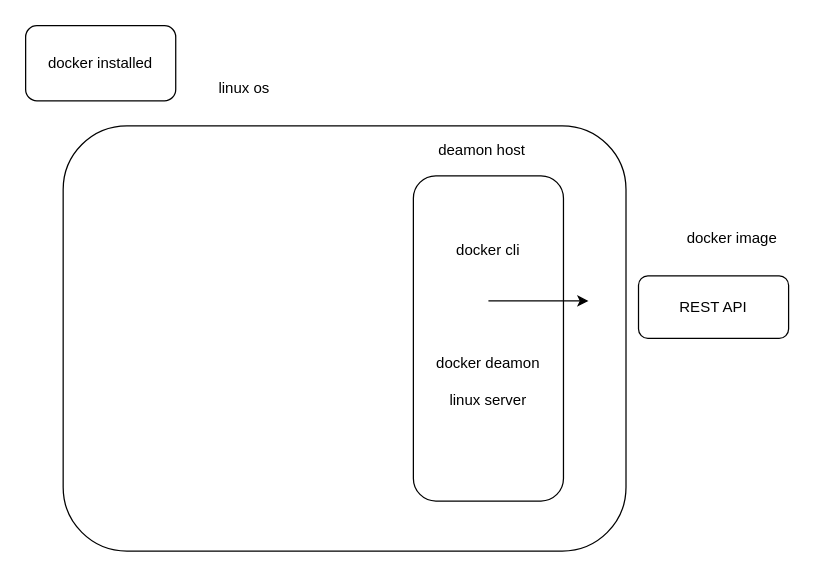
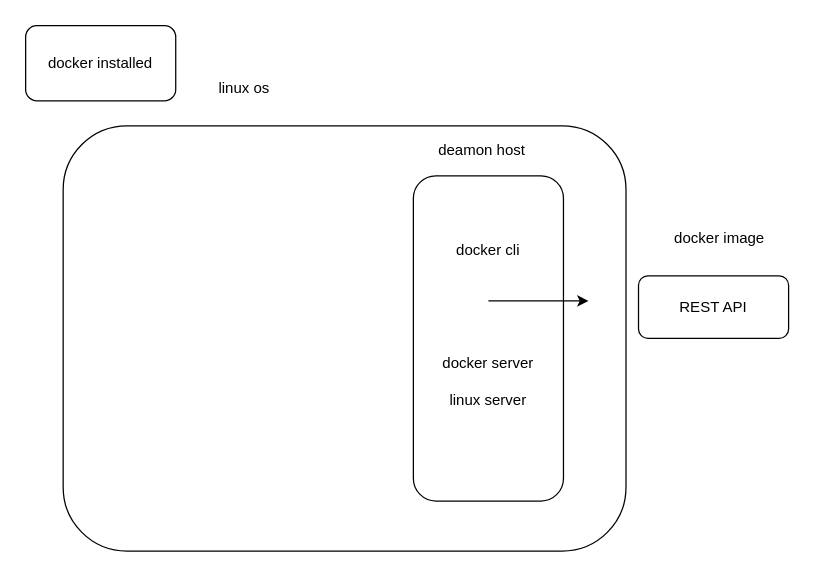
(732, 238) -> (719, 238)
(488, 363) -> (488, 363)
